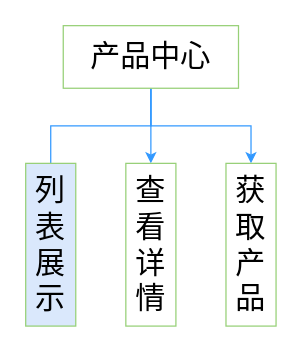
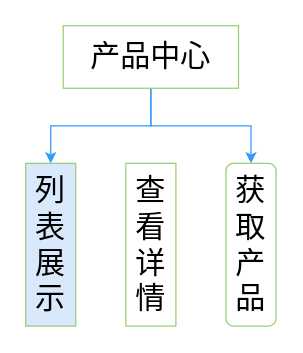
(151, 141) -> none
(51, 156) -> (51, 153)
(251, 244) -> (251, 244)
